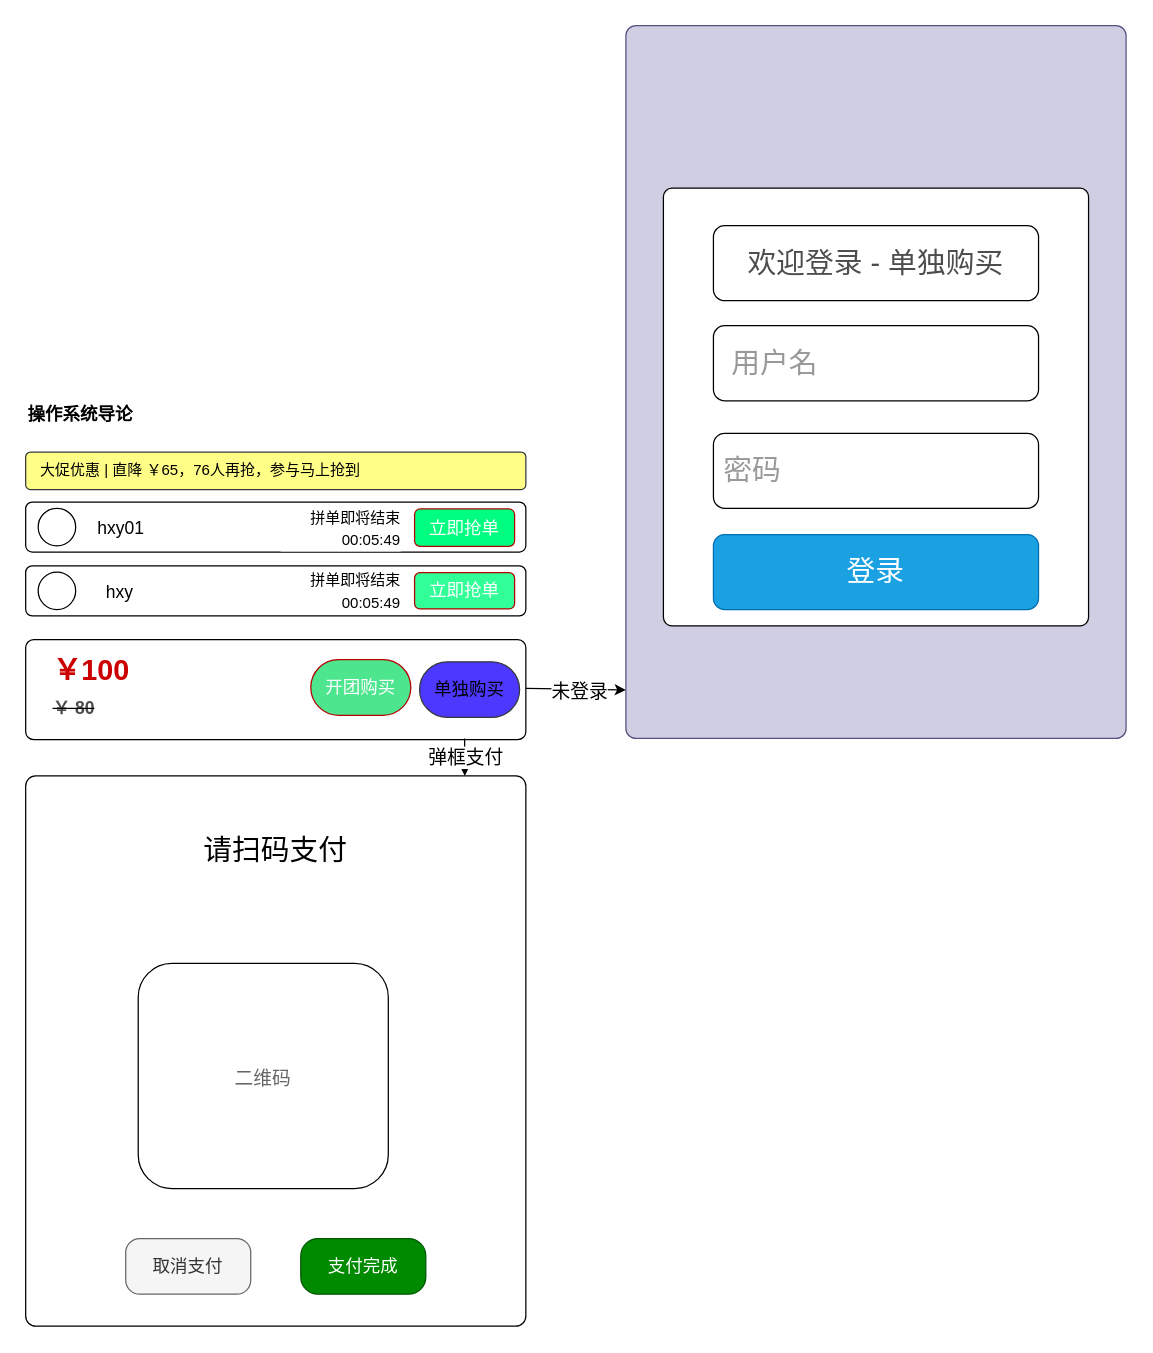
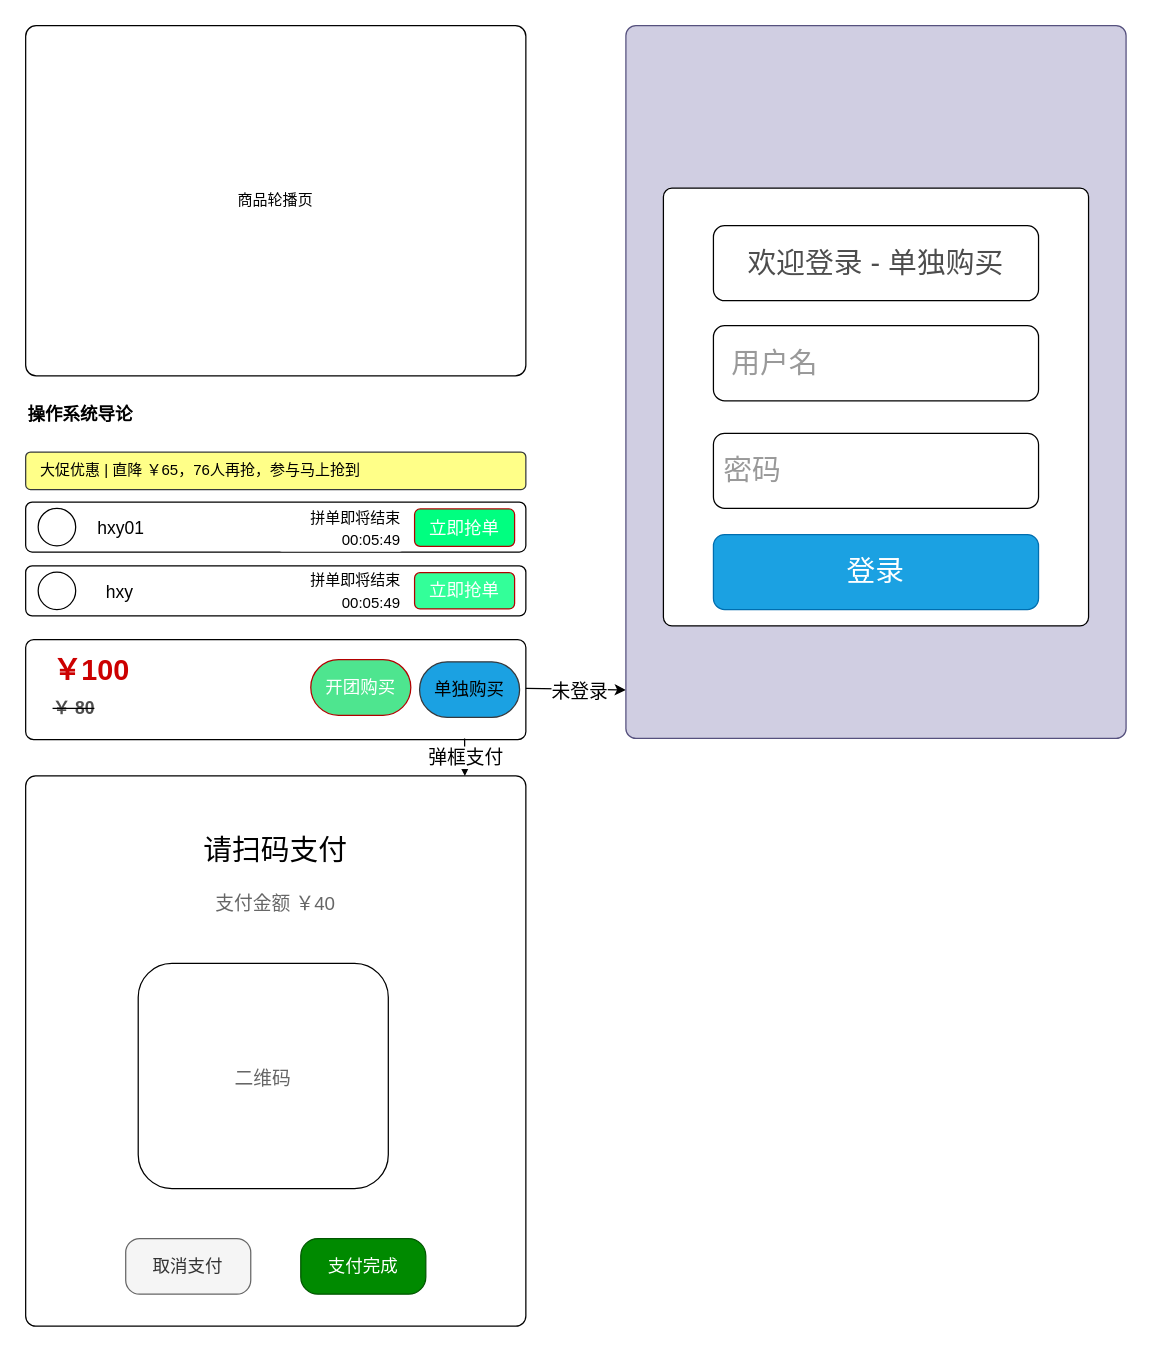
none -> (276, 201)
(469, 689) -> (469, 689)
none -> (276, 901)
